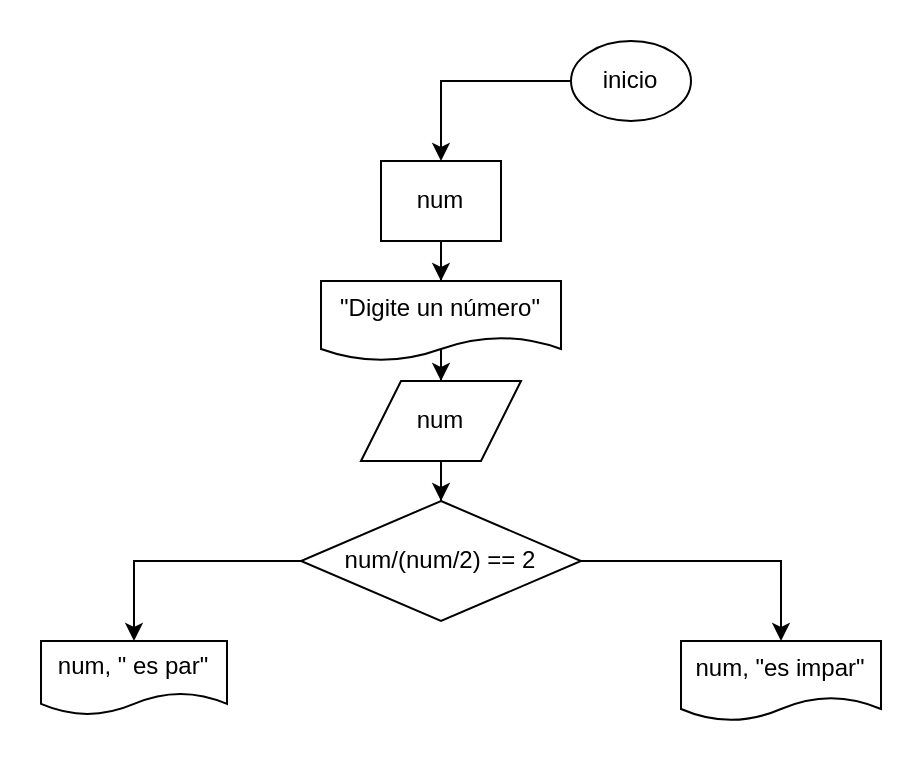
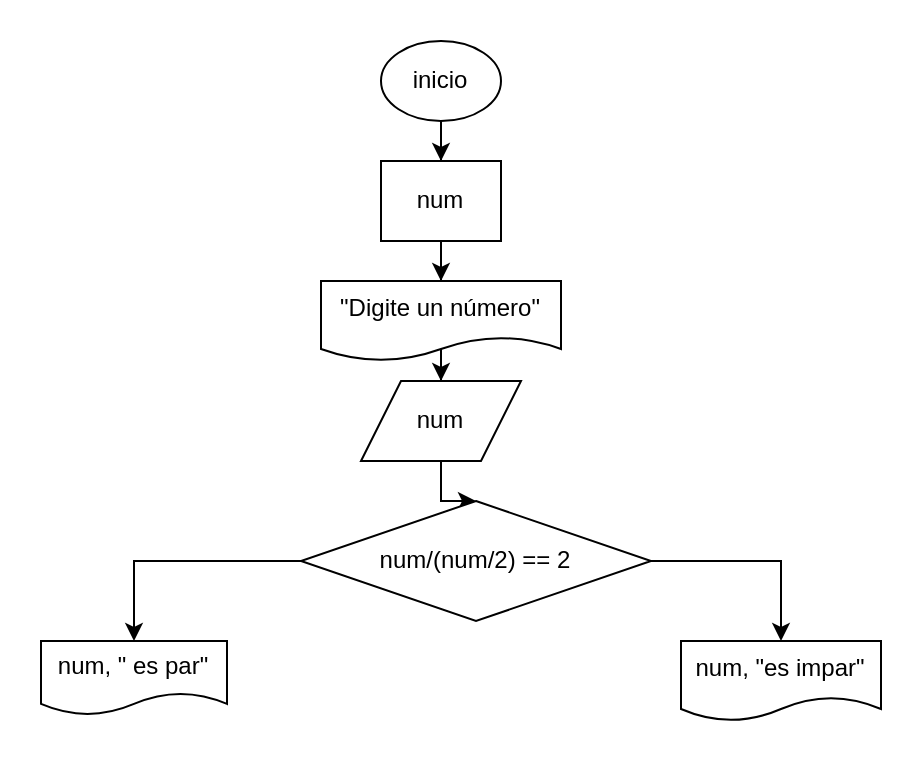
(631, 81) -> (441, 81)
(441, 561) -> (476, 561)
